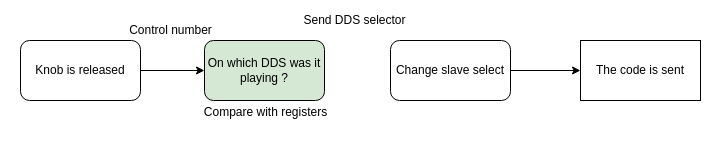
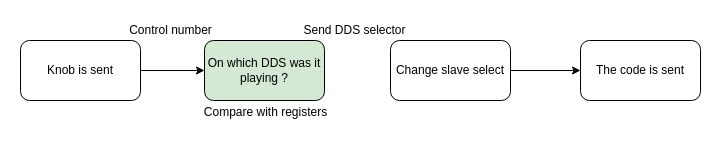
(355, 21) -> (355, 31)
(81, 71) -> (81, 71)
(641, 71) -> (641, 71)
